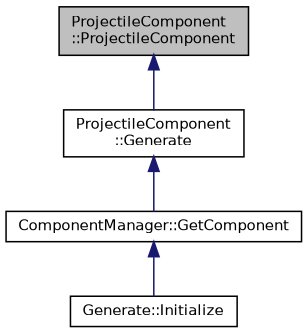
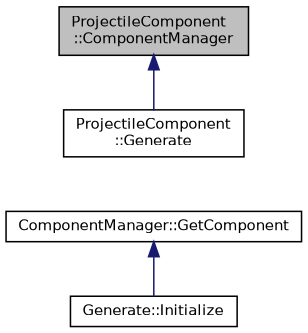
(154, 31) -> (154, 31)
(154, 192) -> none
